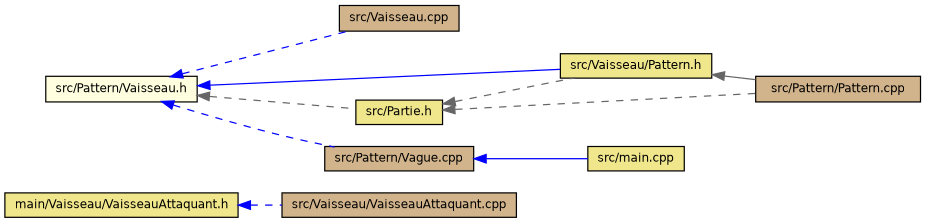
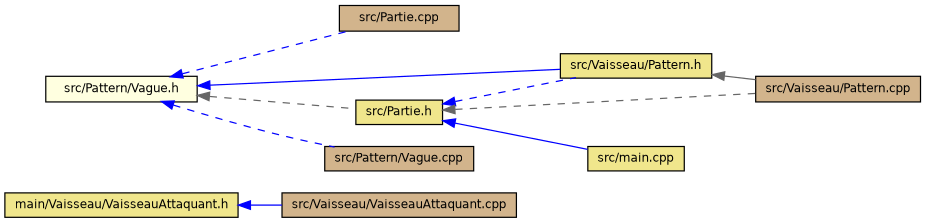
(399, 18) -> (399, 18)
(121, 89) -> (121, 89)
(838, 89) -> (838, 89)
(516, 90) -> (516, 90)
(537, 159) -> (521, 136)
(266, 205) -> (266, 205)
